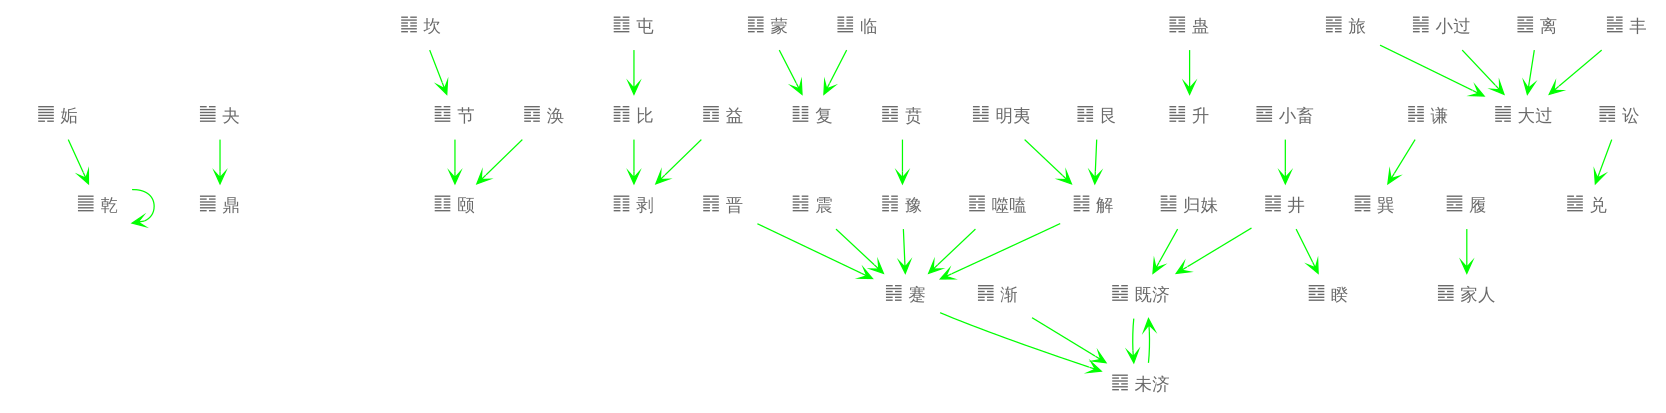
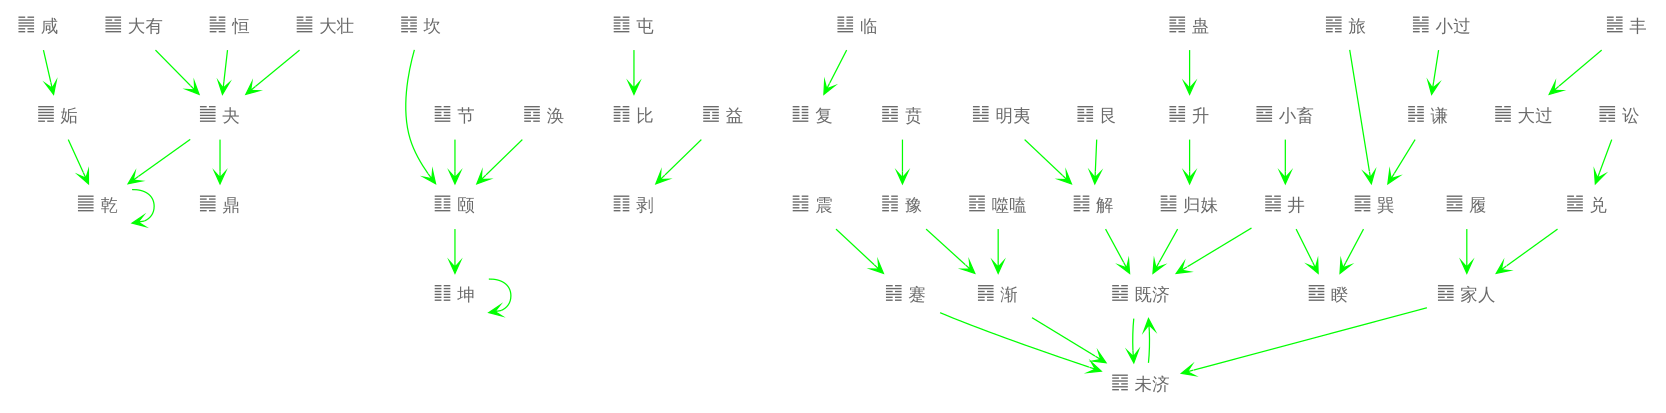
none -> (39, 27)
none -> (134, 27)
none -> (230, 27)
none -> (326, 27)
(768, 27) -> none
(1538, 27) -> none
(436, 66) -> (406, 114)
(1426, 68) -> (1360, 110)
(1479, 68) -> (1436, 66)
(634, 156) -> none
none -> (1190, 156)
none -> (164, 158)
(723, 206) -> none
(904, 245) -> (946, 247)
none -> (1355, 246)
(957, 247) -> (998, 245)
none -> (1532, 247)
(1006, 249) -> (1115, 246)
none -> (455, 296)
none -> (1310, 339)
